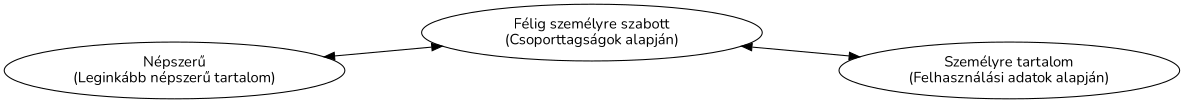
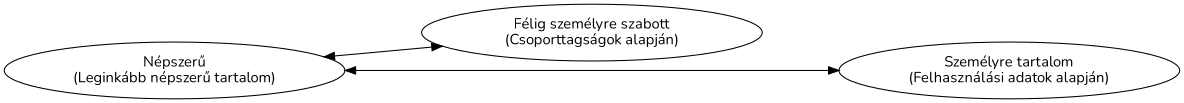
(801, 52) -> (592, 70)
